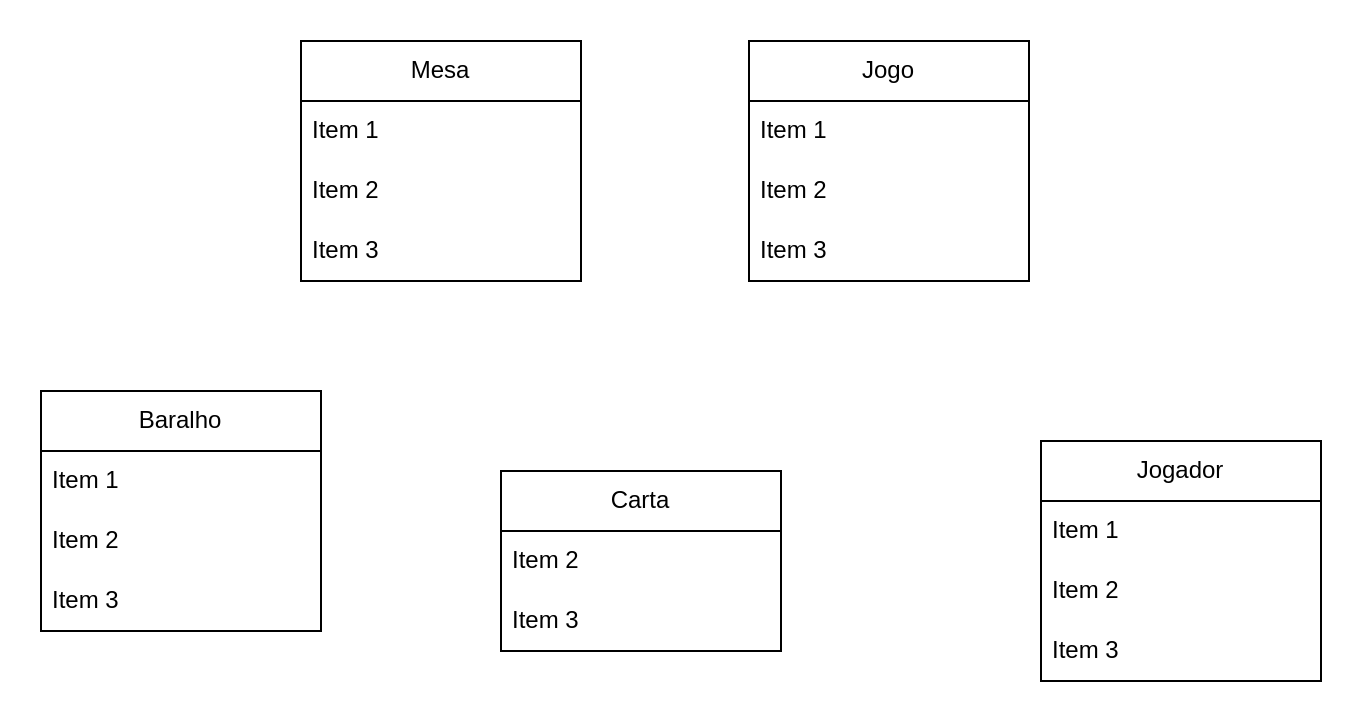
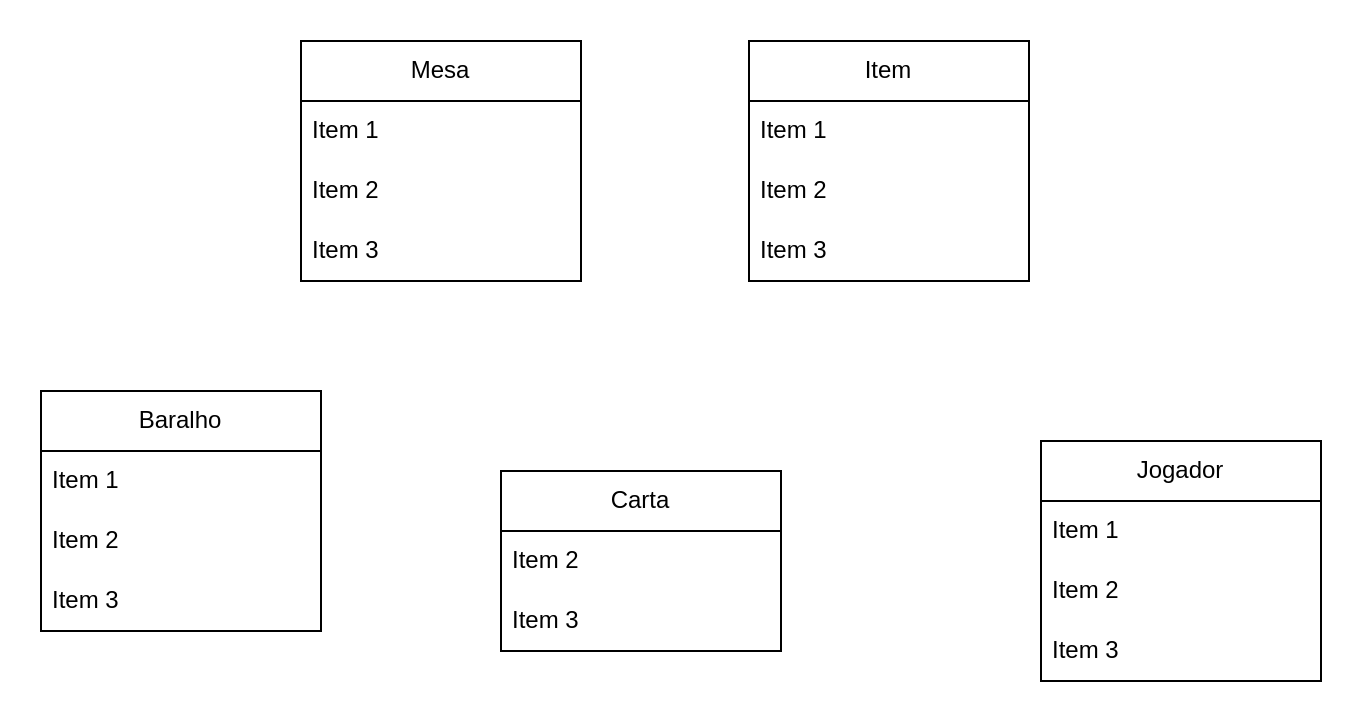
(889, 71) -> (889, 71)
